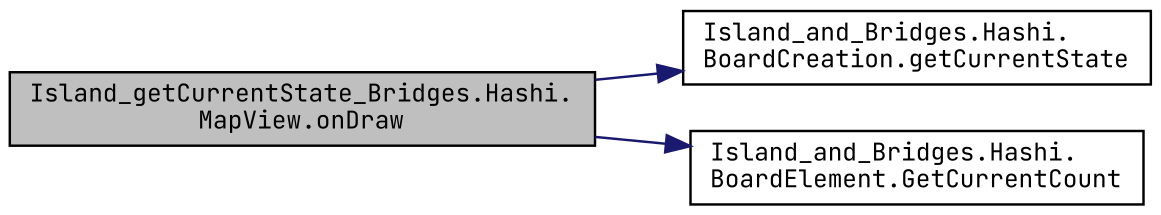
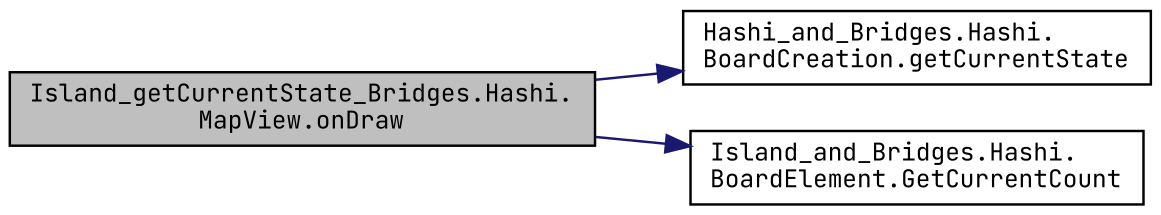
(917, 48) -> (917, 48)
